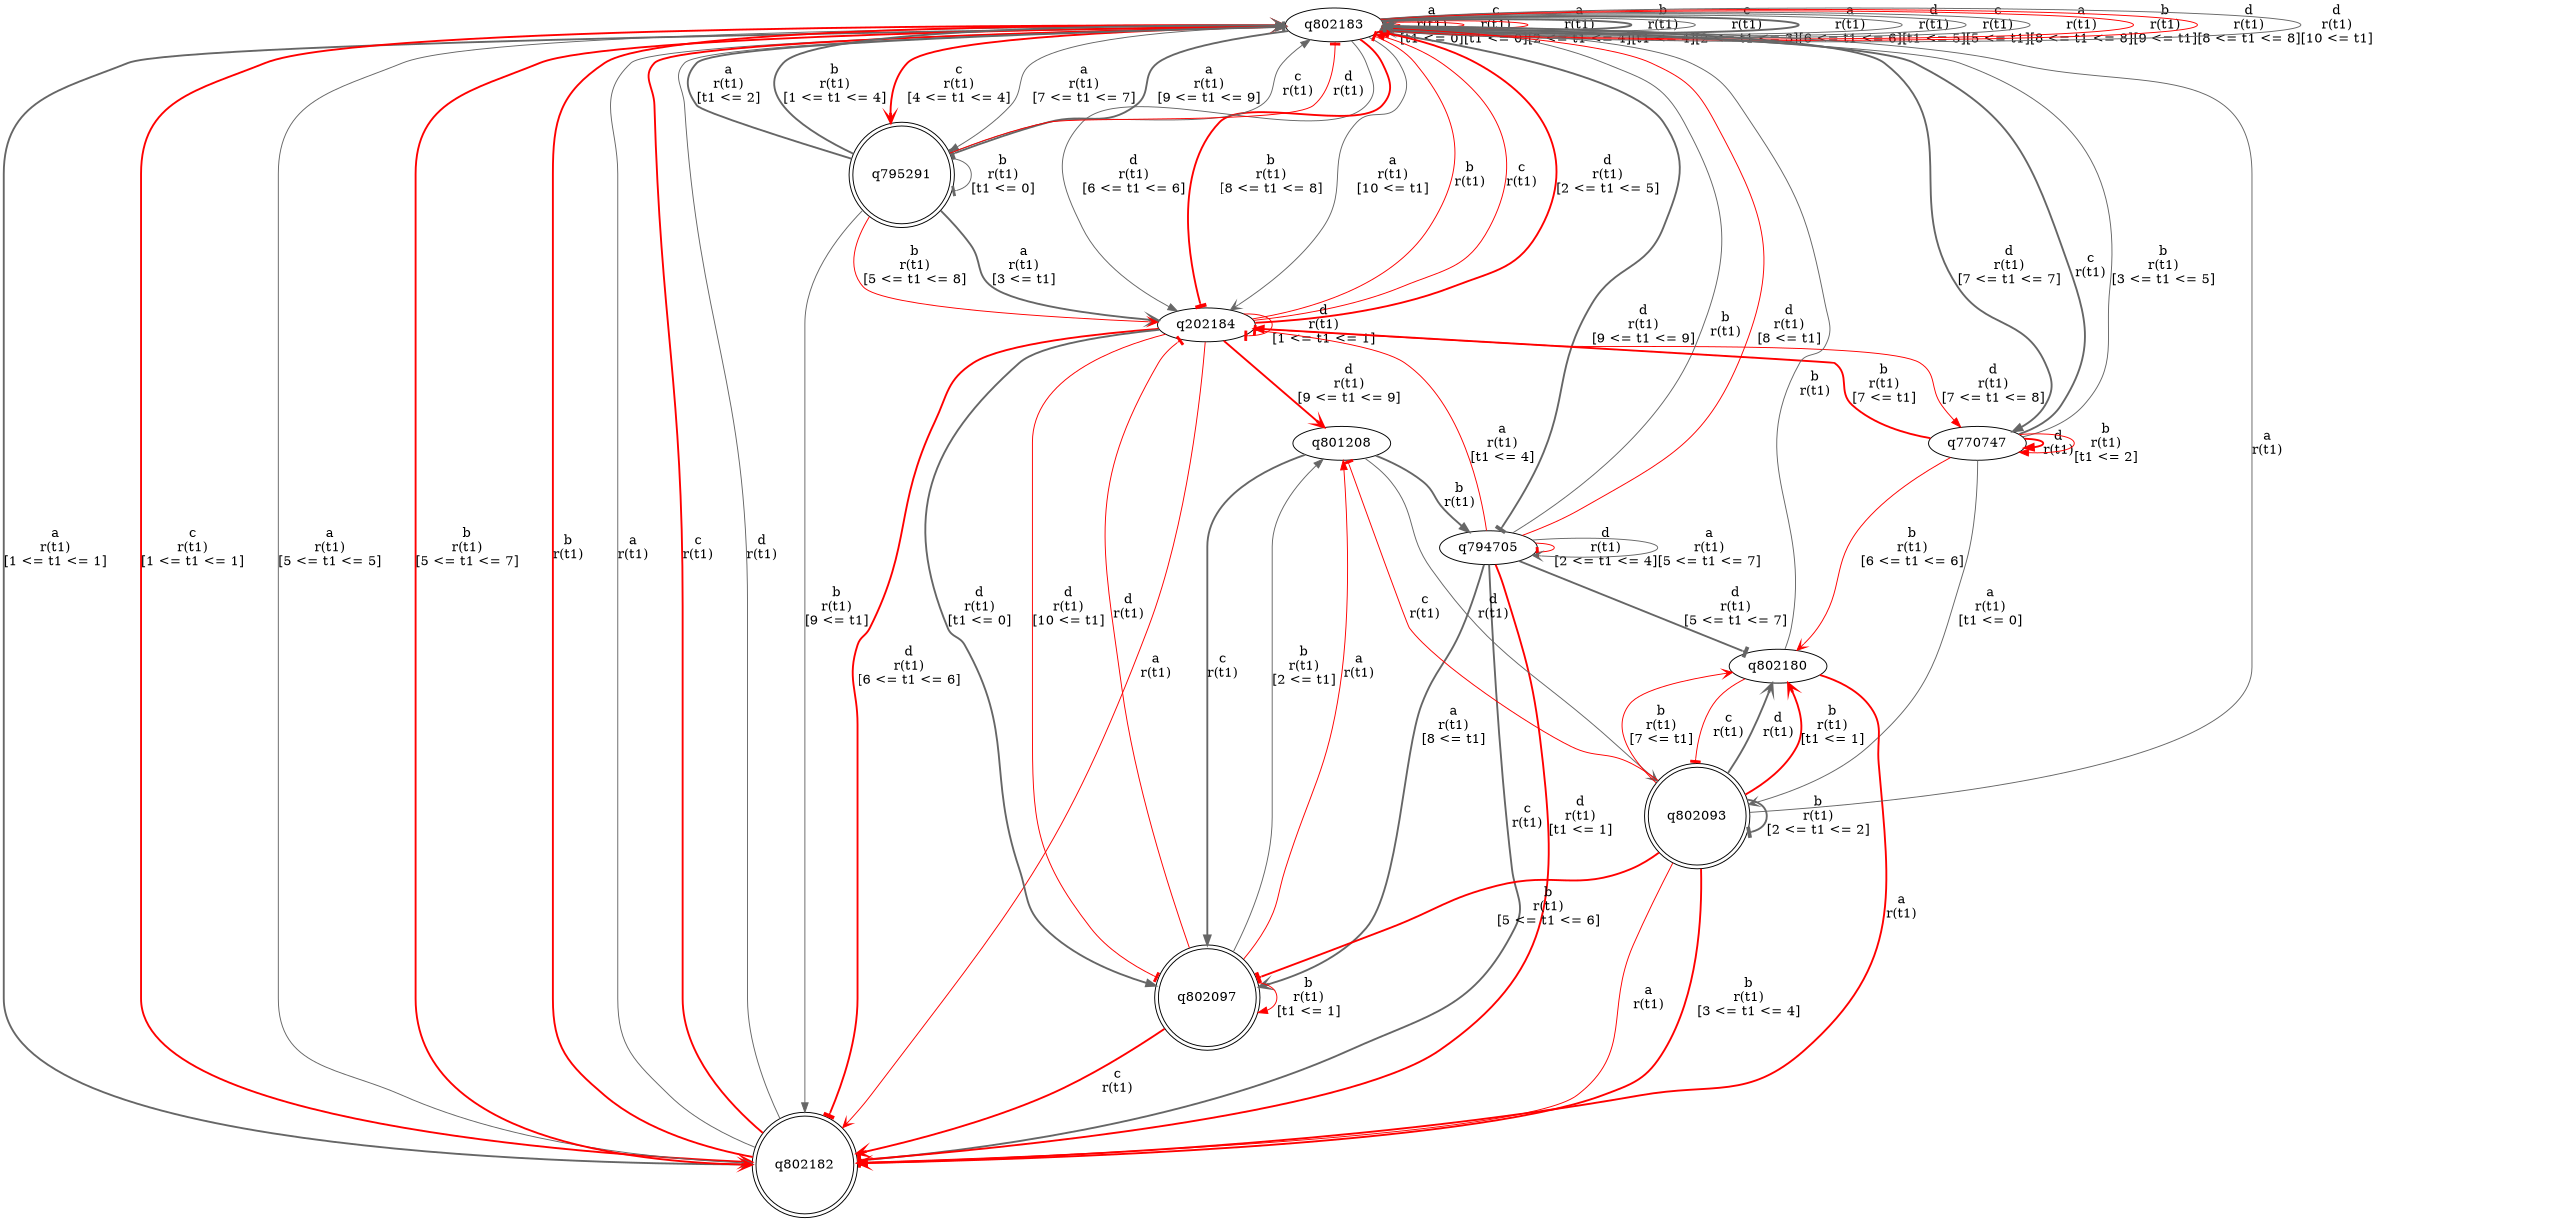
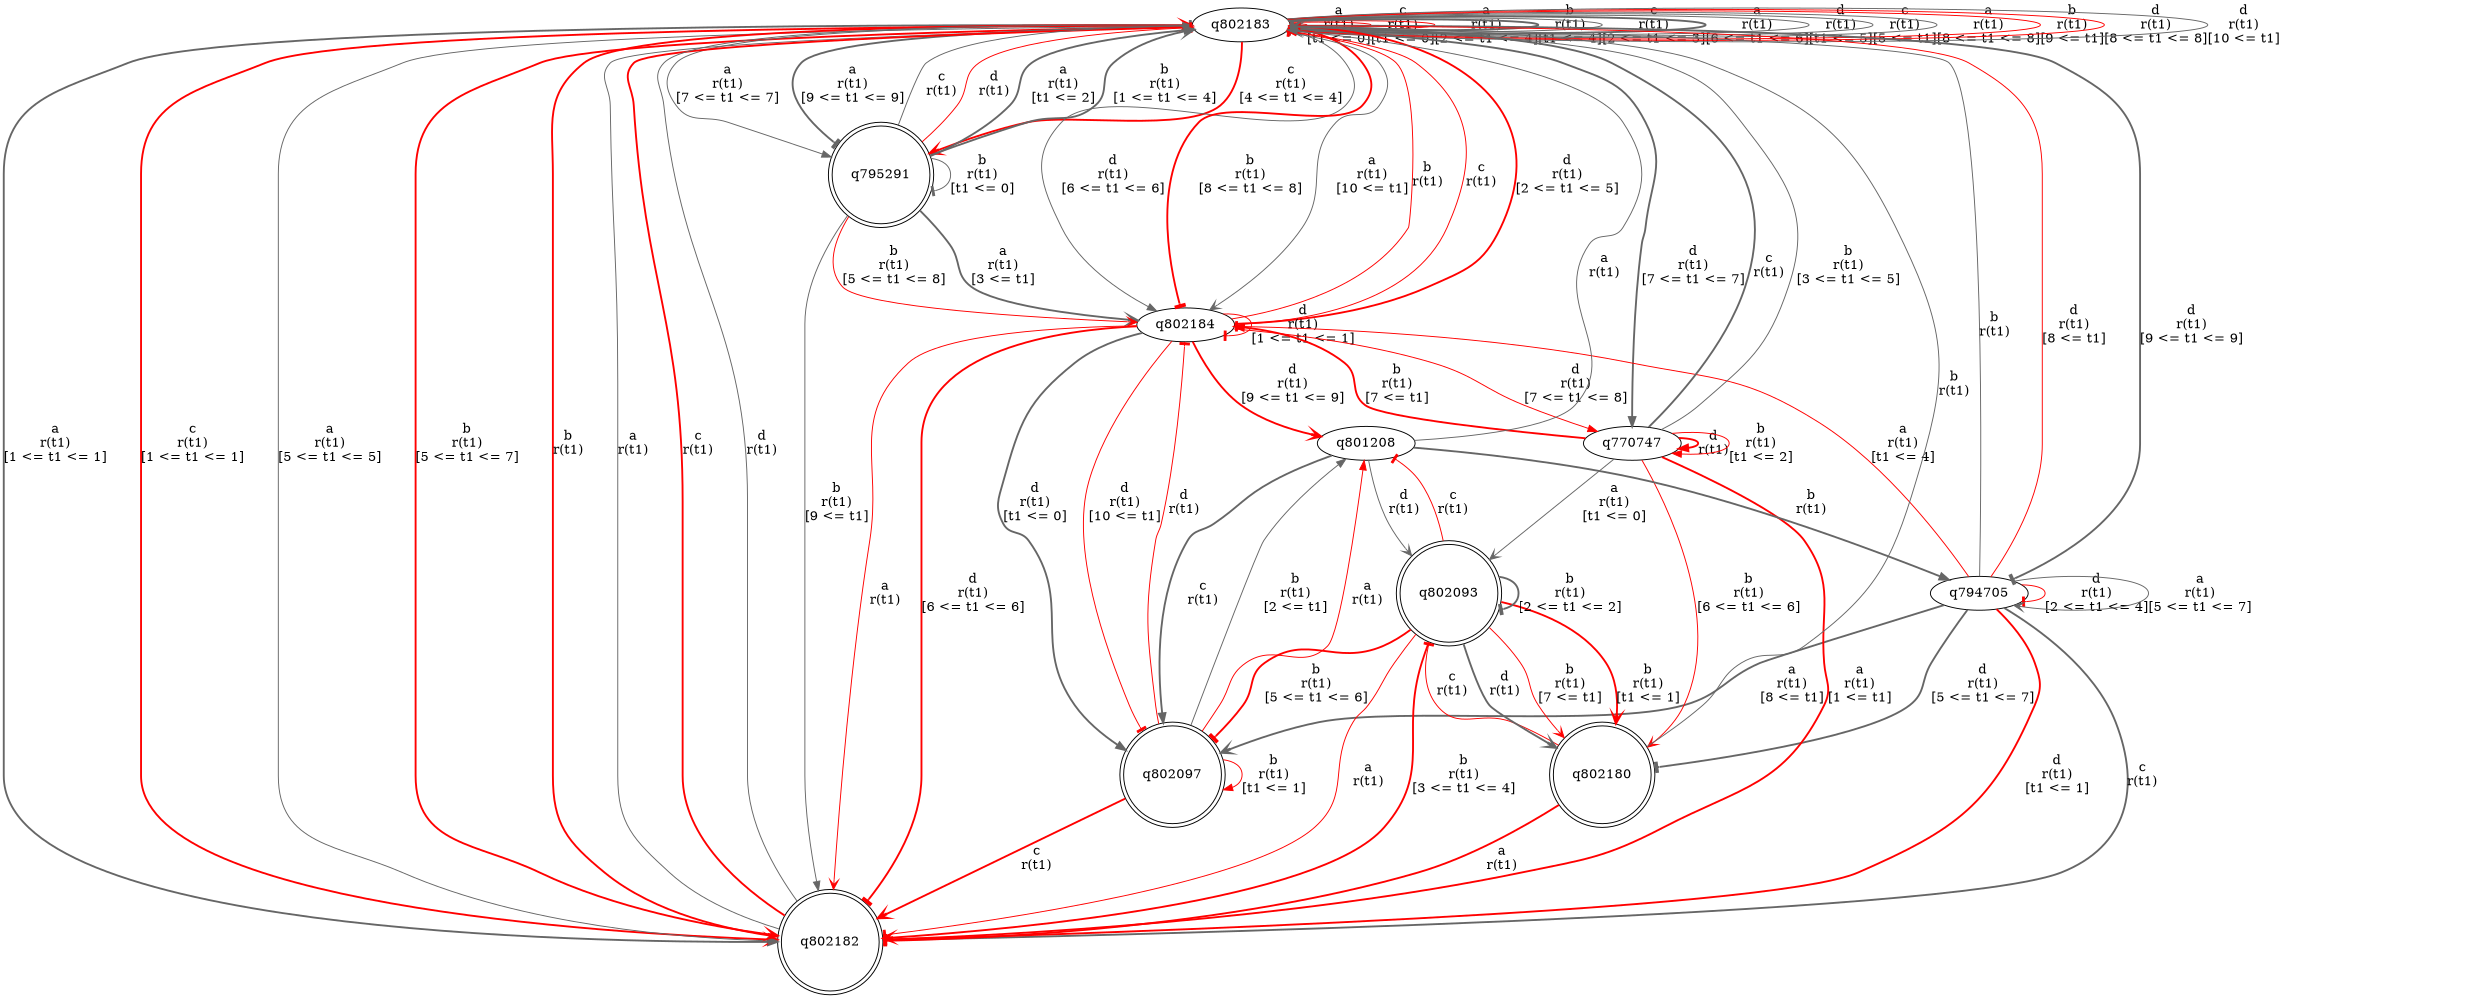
(2252, 235) -> (1640, 190)
(1206, 325) -> (1186, 325)
(1778, 666) -> (1602, 775)
none -> (1549, 867)
(1624, 1098) -> (1284, 903)
